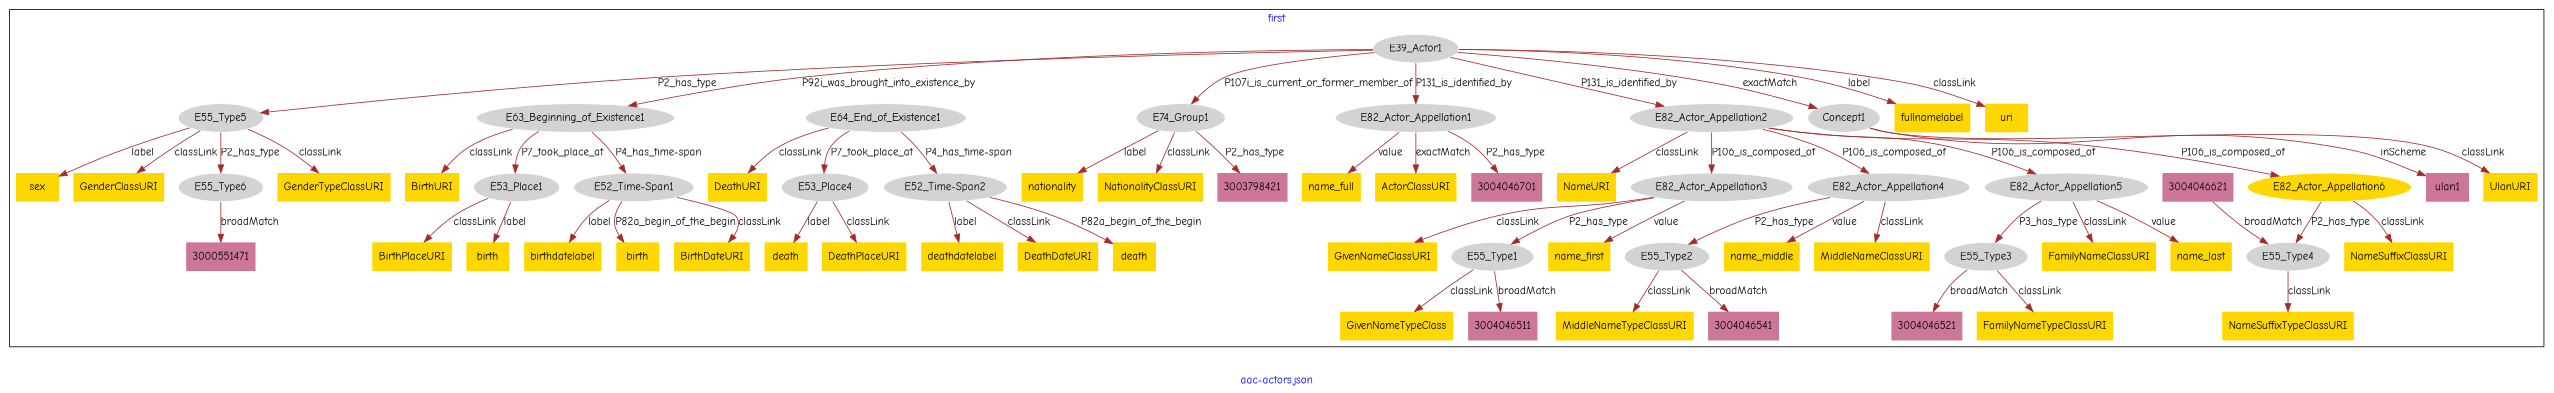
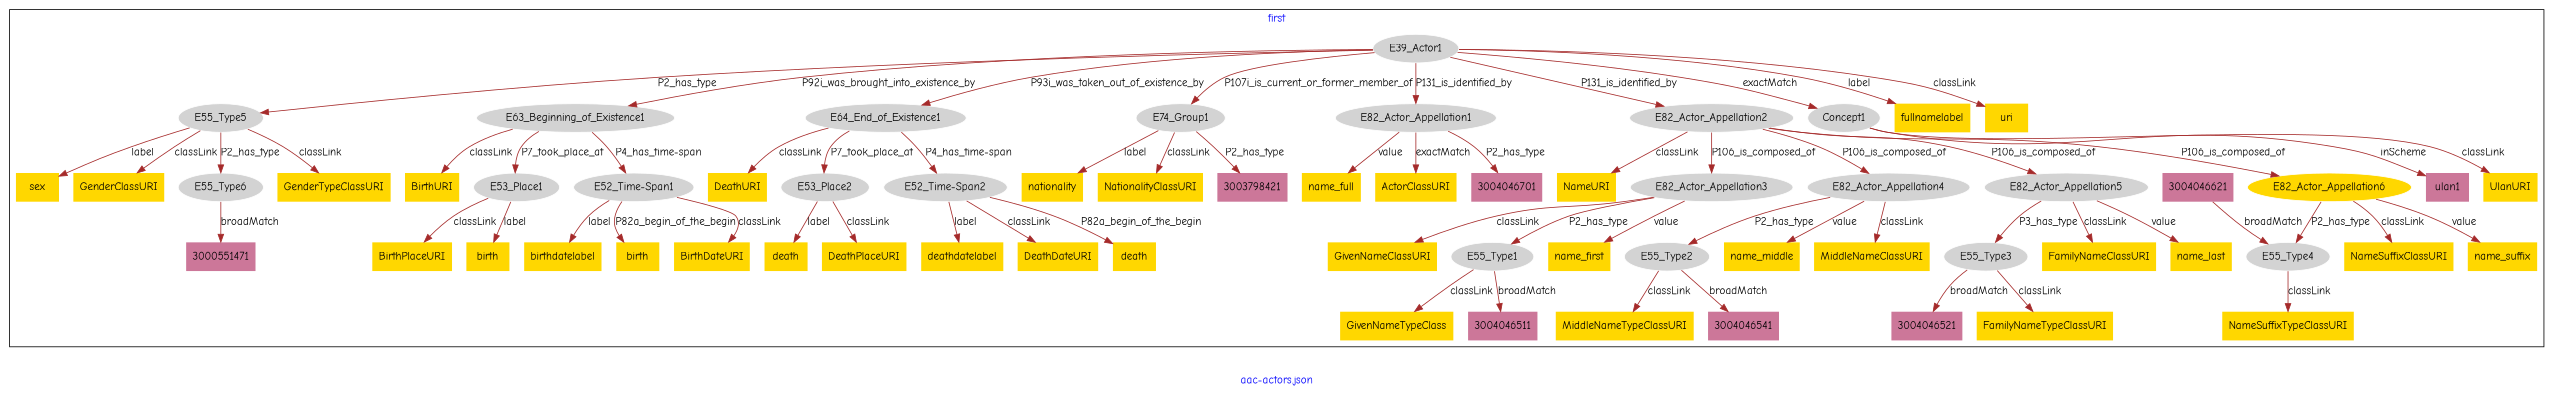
none -> (1149, 62)
(825, 187) -> (825, 187)
none -> (2502, 257)
